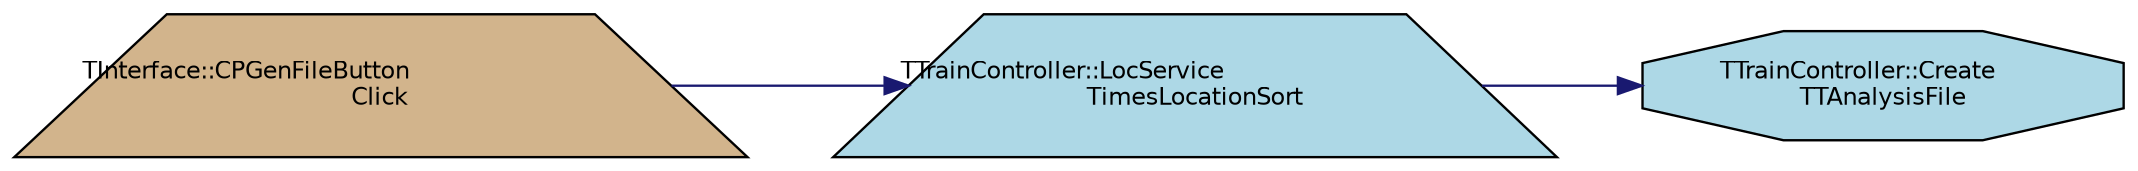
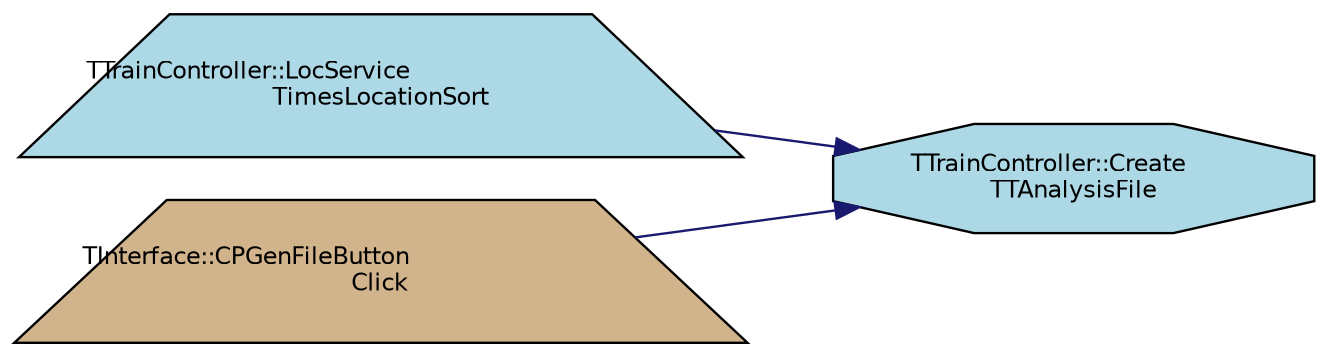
(778, 86) -> (735, 224)
